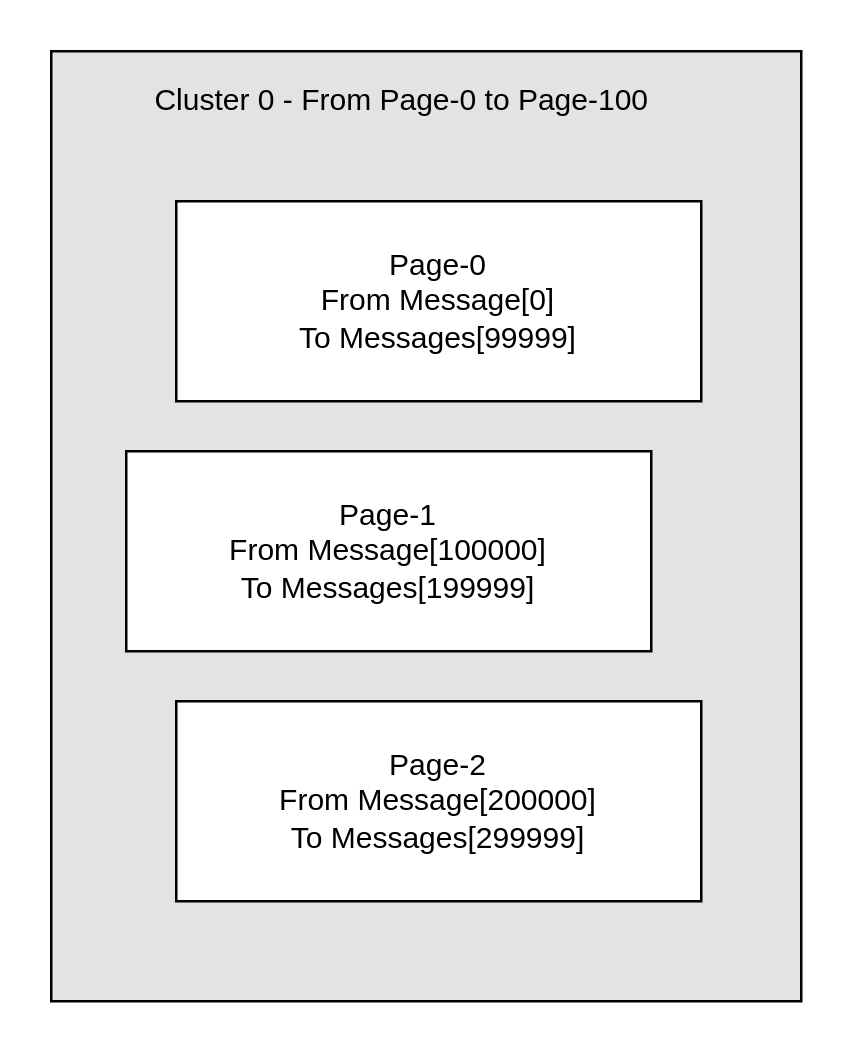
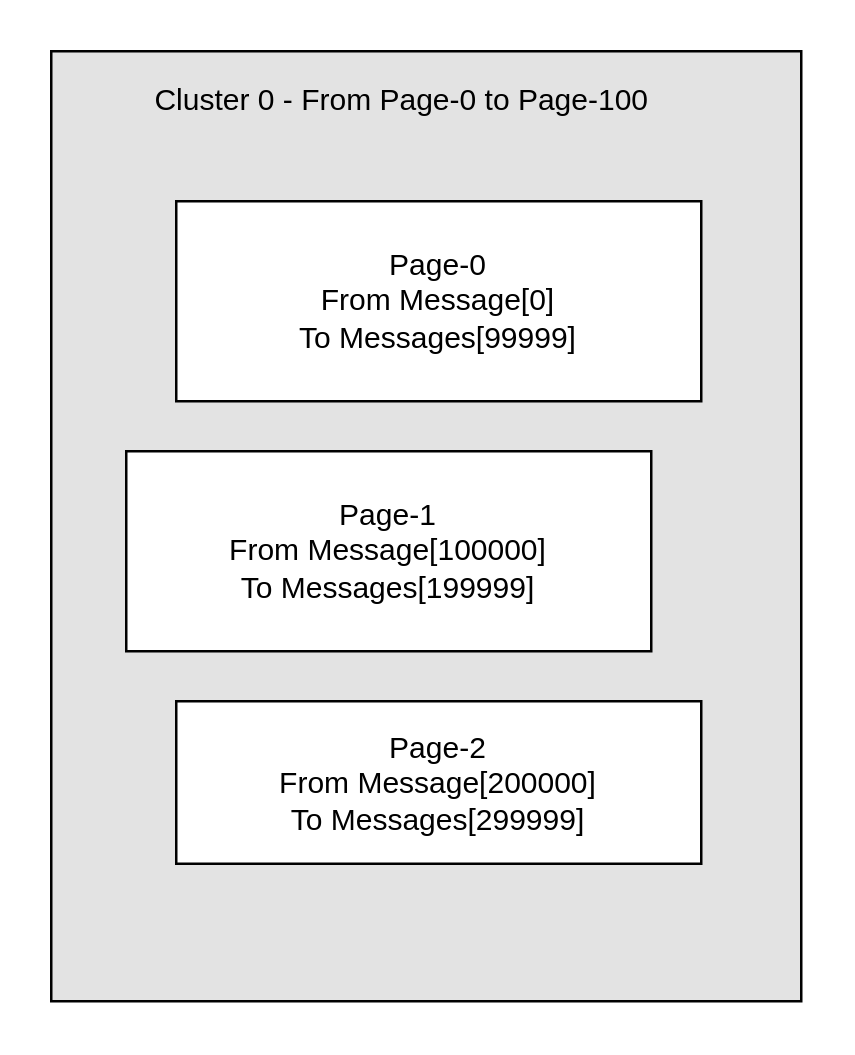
(439, 801) -> (439, 783)
